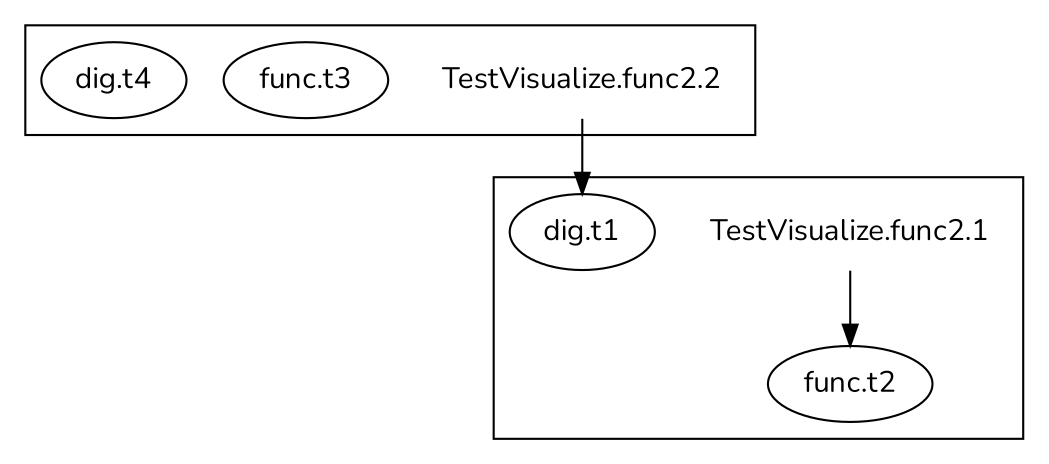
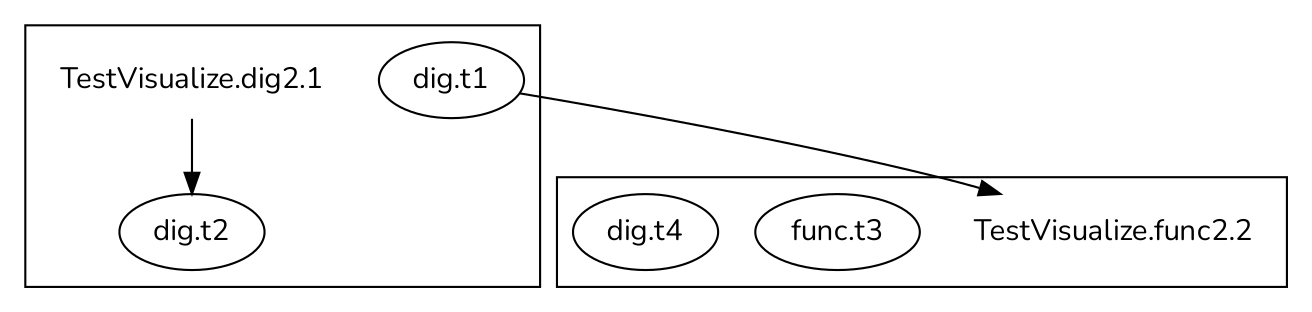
(582, 148) -> (751, 136)
(850, 232) -> (192, 80)
(850, 384) -> (192, 232)
